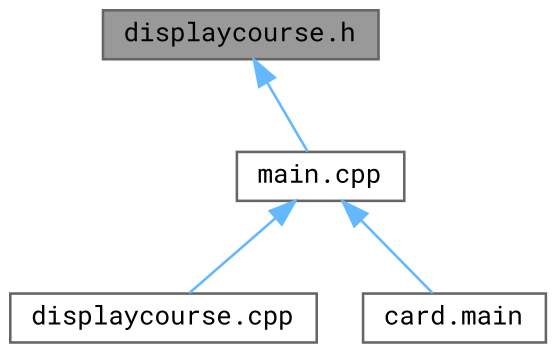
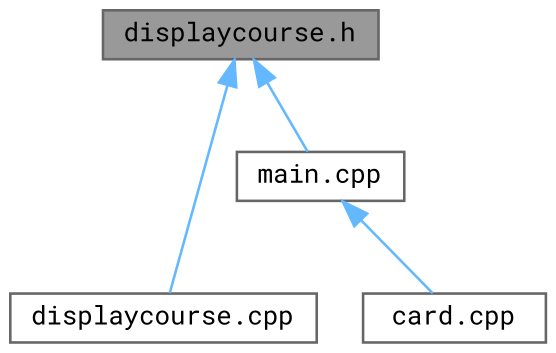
(232, 256) -> (199, 189)
(454, 318) -> (454, 318)
